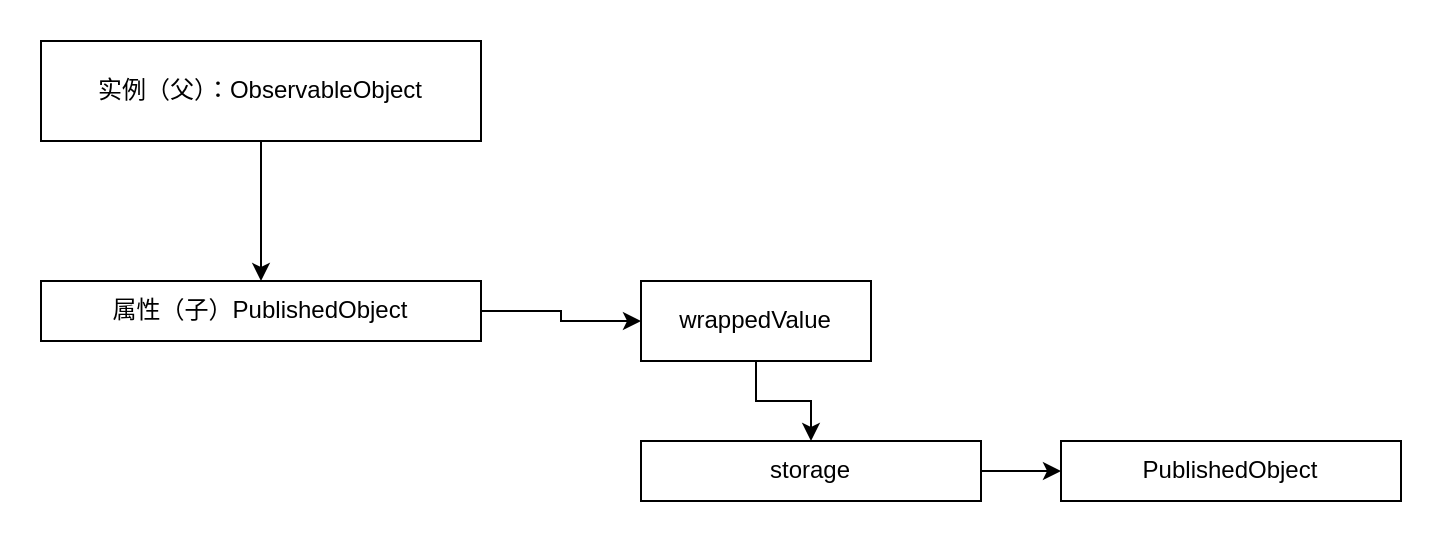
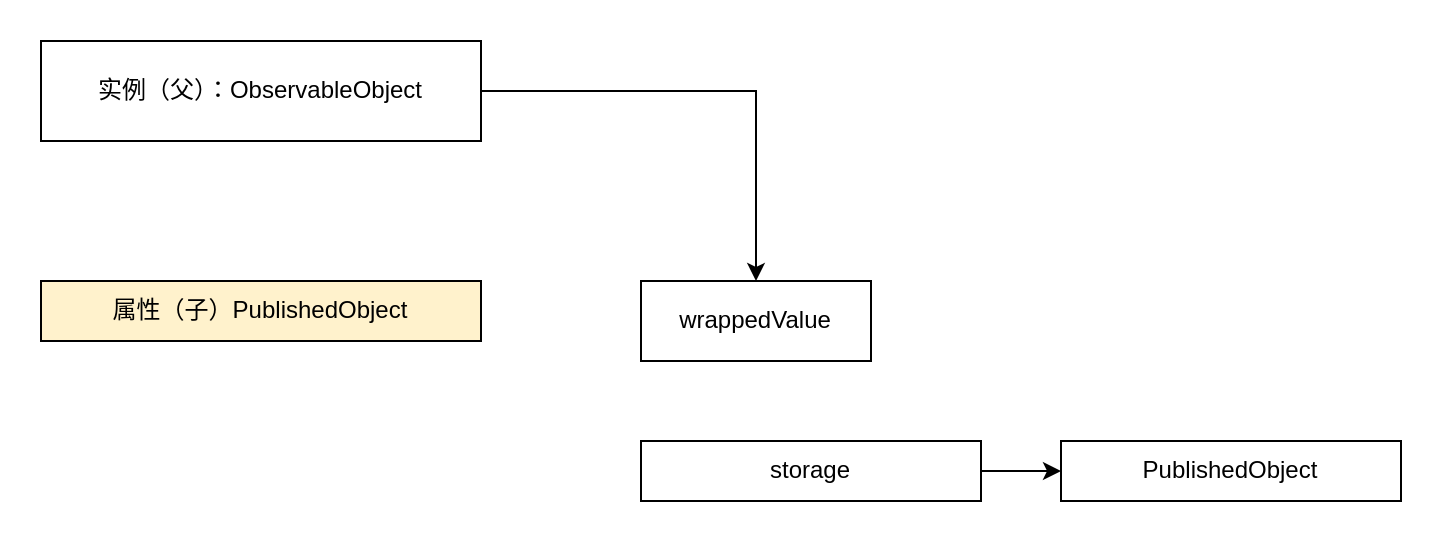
(261, 204) -> (707, 91)
(261, 311) -> (261, 311)
(559, 311) -> none
(777, 401) -> none
